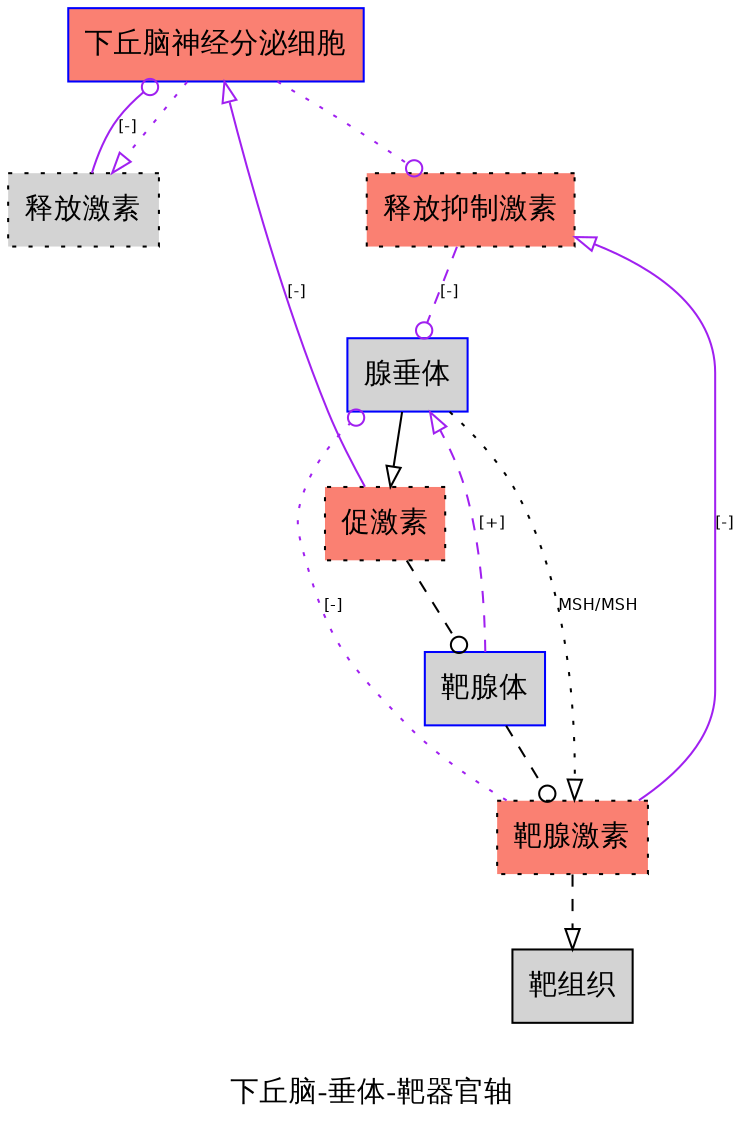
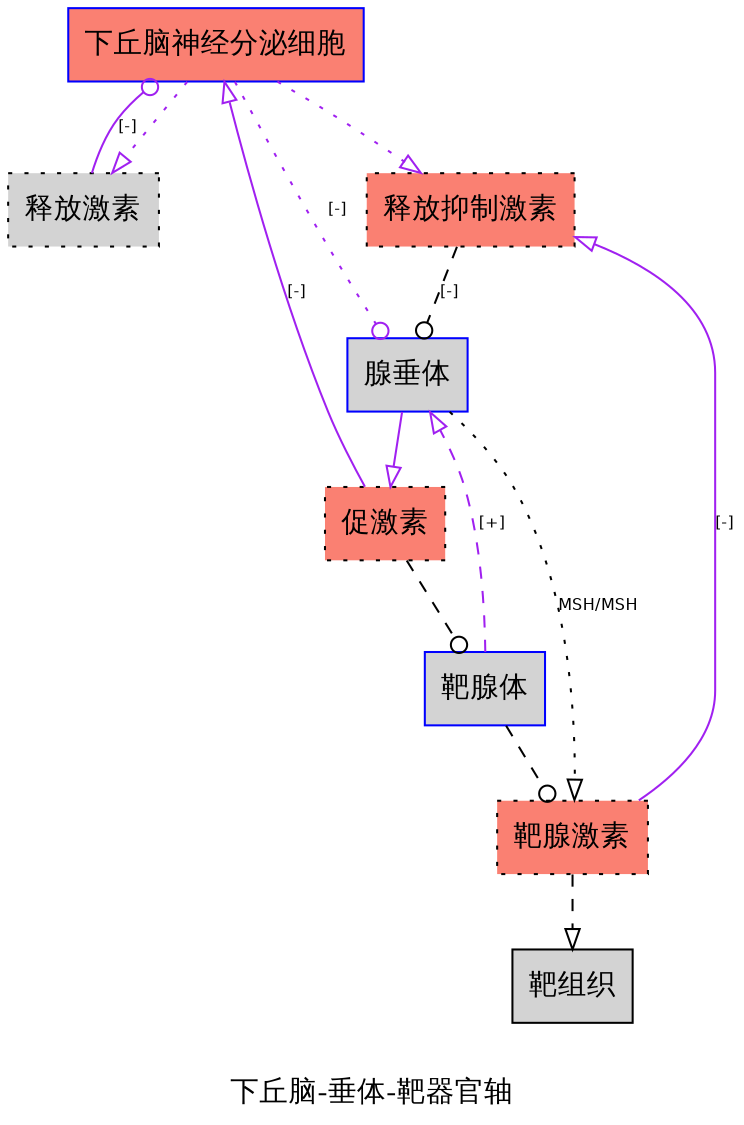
(343, 121) -> (343, 121)
(442, 285) -> (442, 285)
(398, 439) -> (398, 439)
(336, 639) -> (303, 204)
